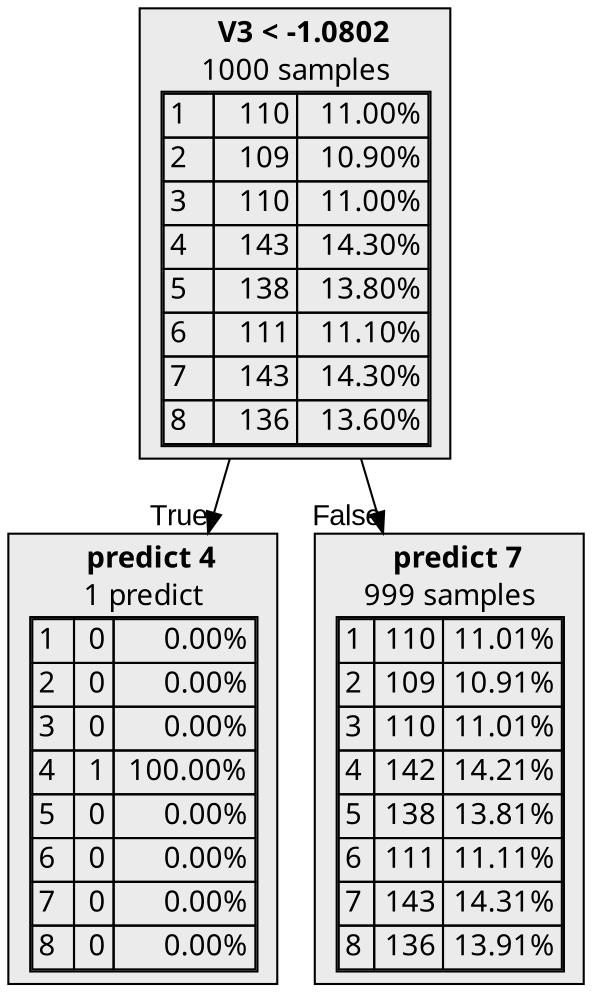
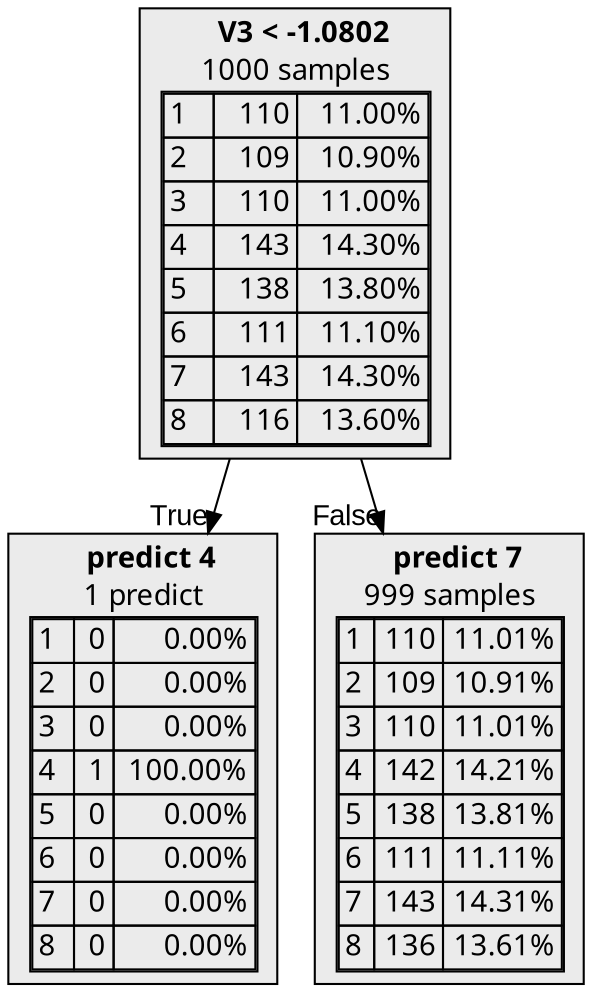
(265, 421) -> (265, 421)
(505, 946) -> (505, 946)
